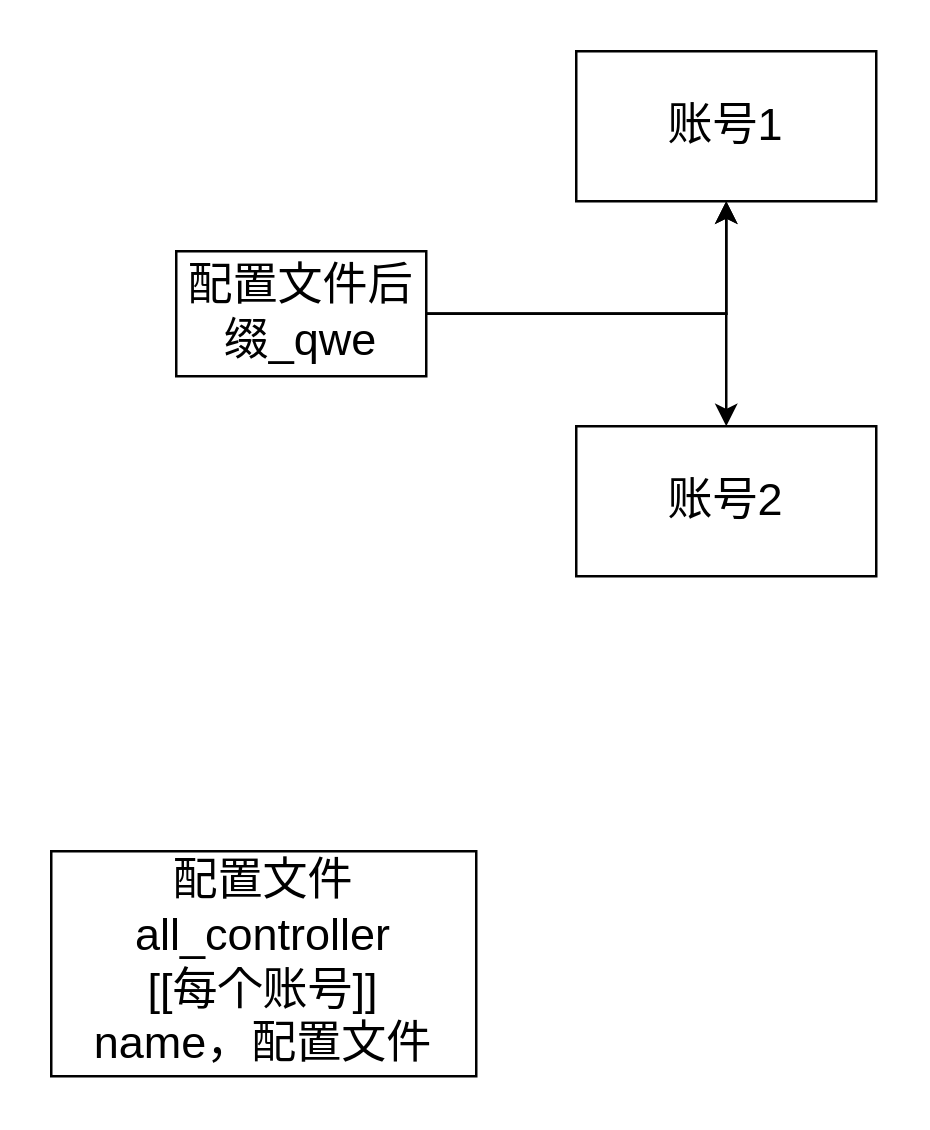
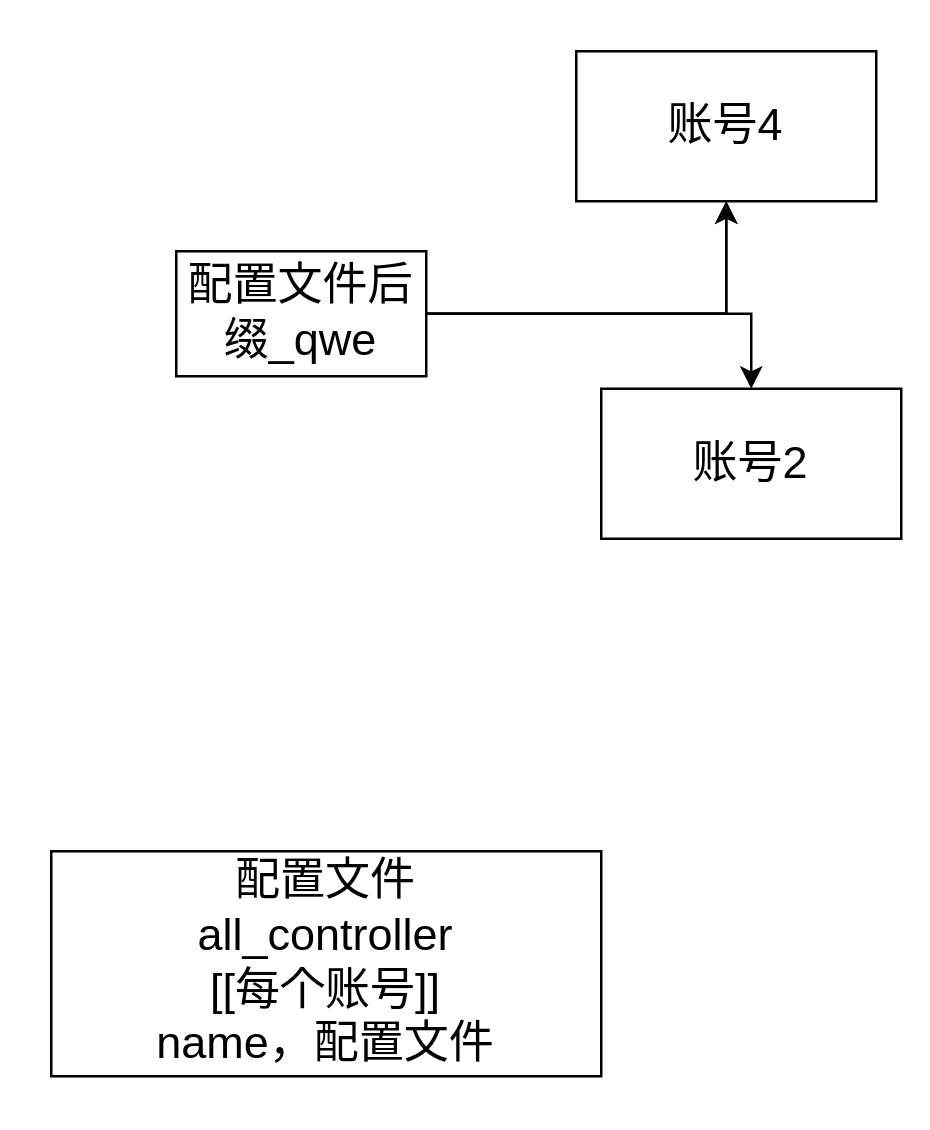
(726, 126) -> (726, 126)
(726, 501) -> (751, 464)
(264, 964) -> (326, 964)
